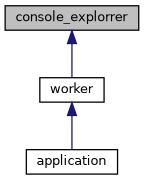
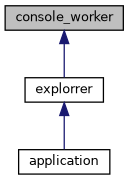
(72, 18) -> (64, 18)
(72, 90) -> (64, 90)
